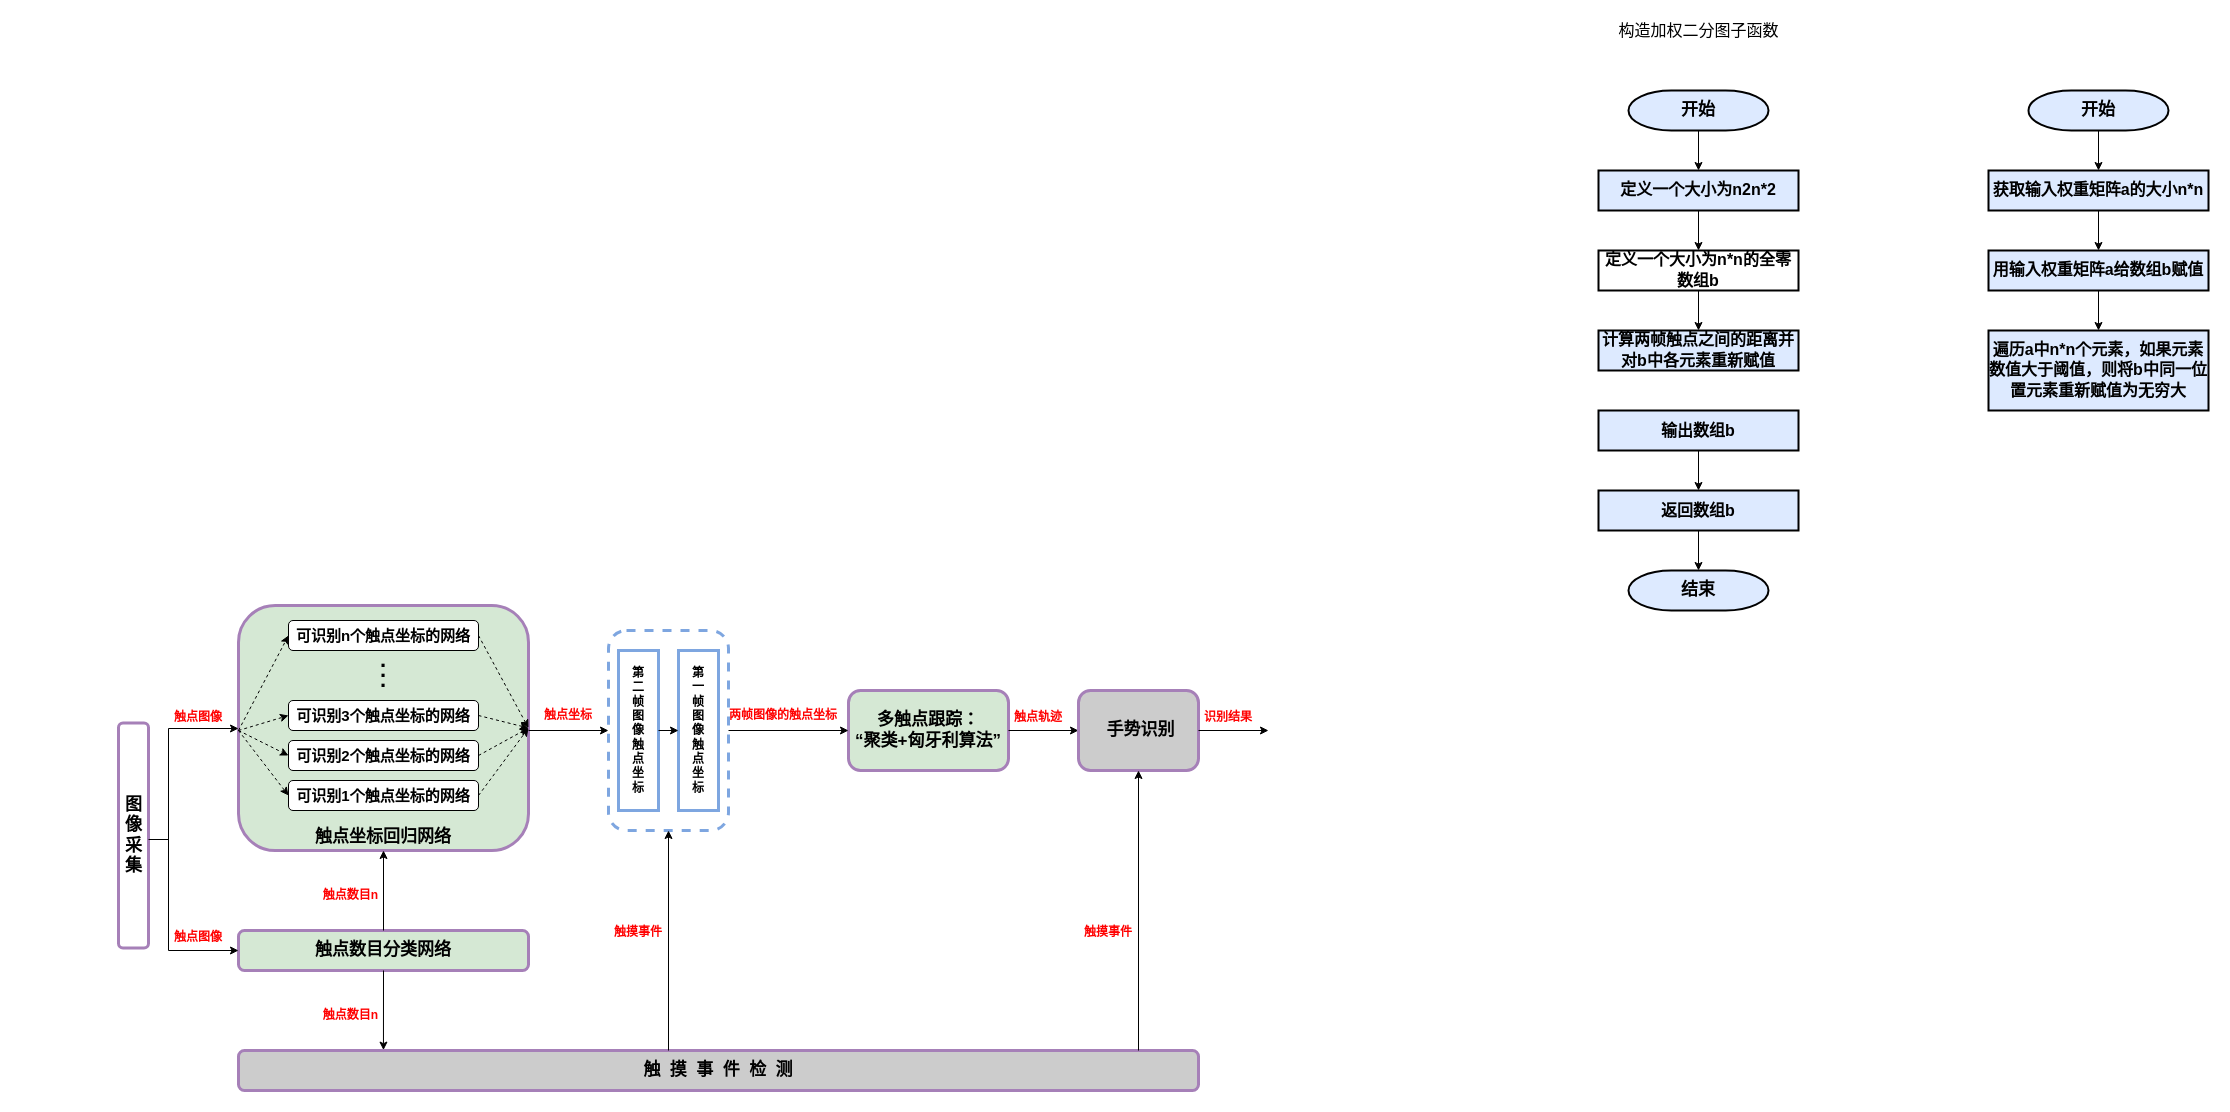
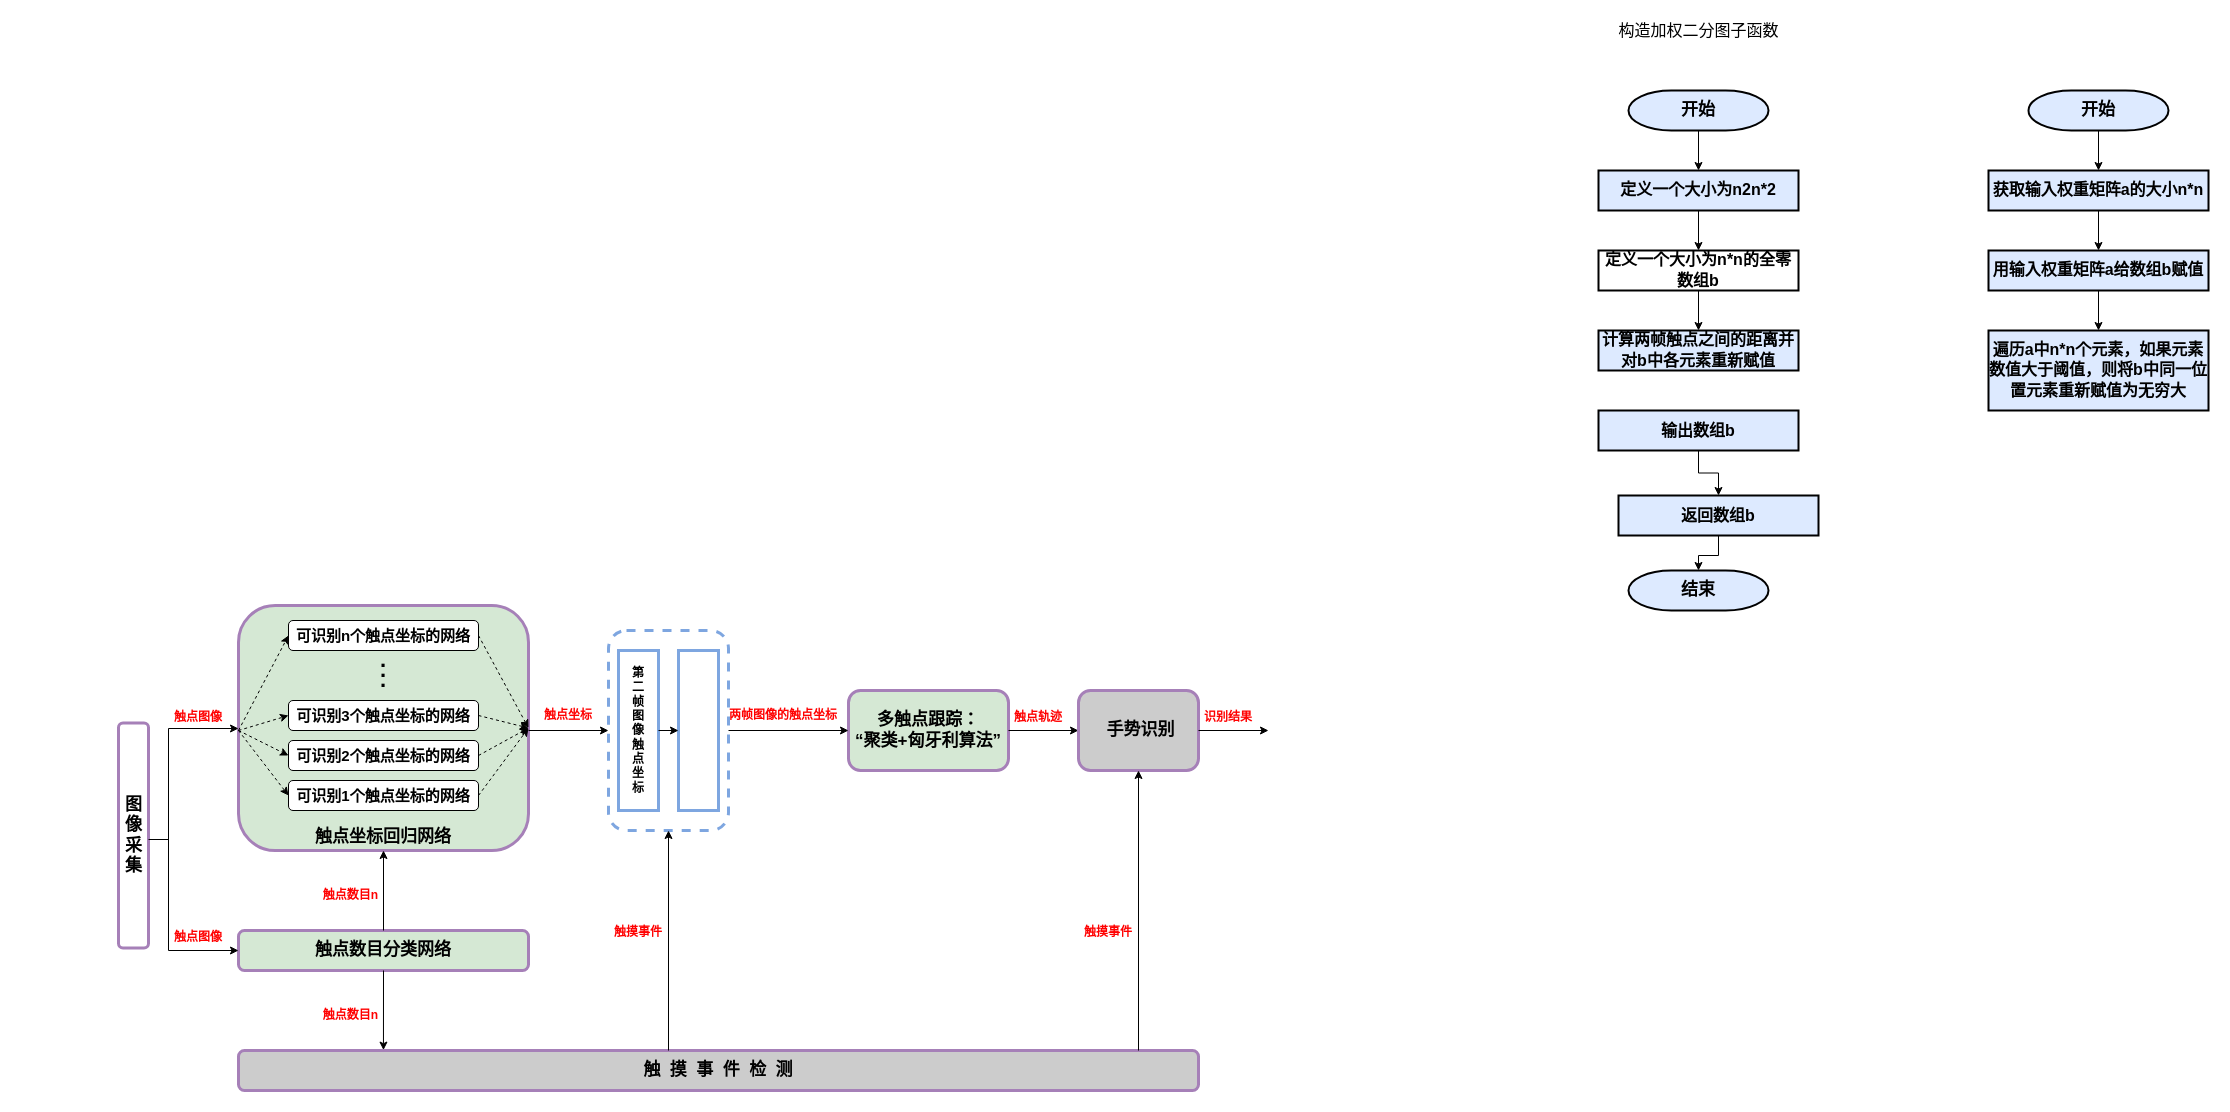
(1699, 511) -> (1719, 516)
(699, 731) -> none
